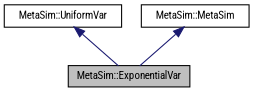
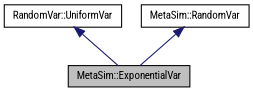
(63, 16) -> (63, 16)
(195, 16) -> (195, 16)
